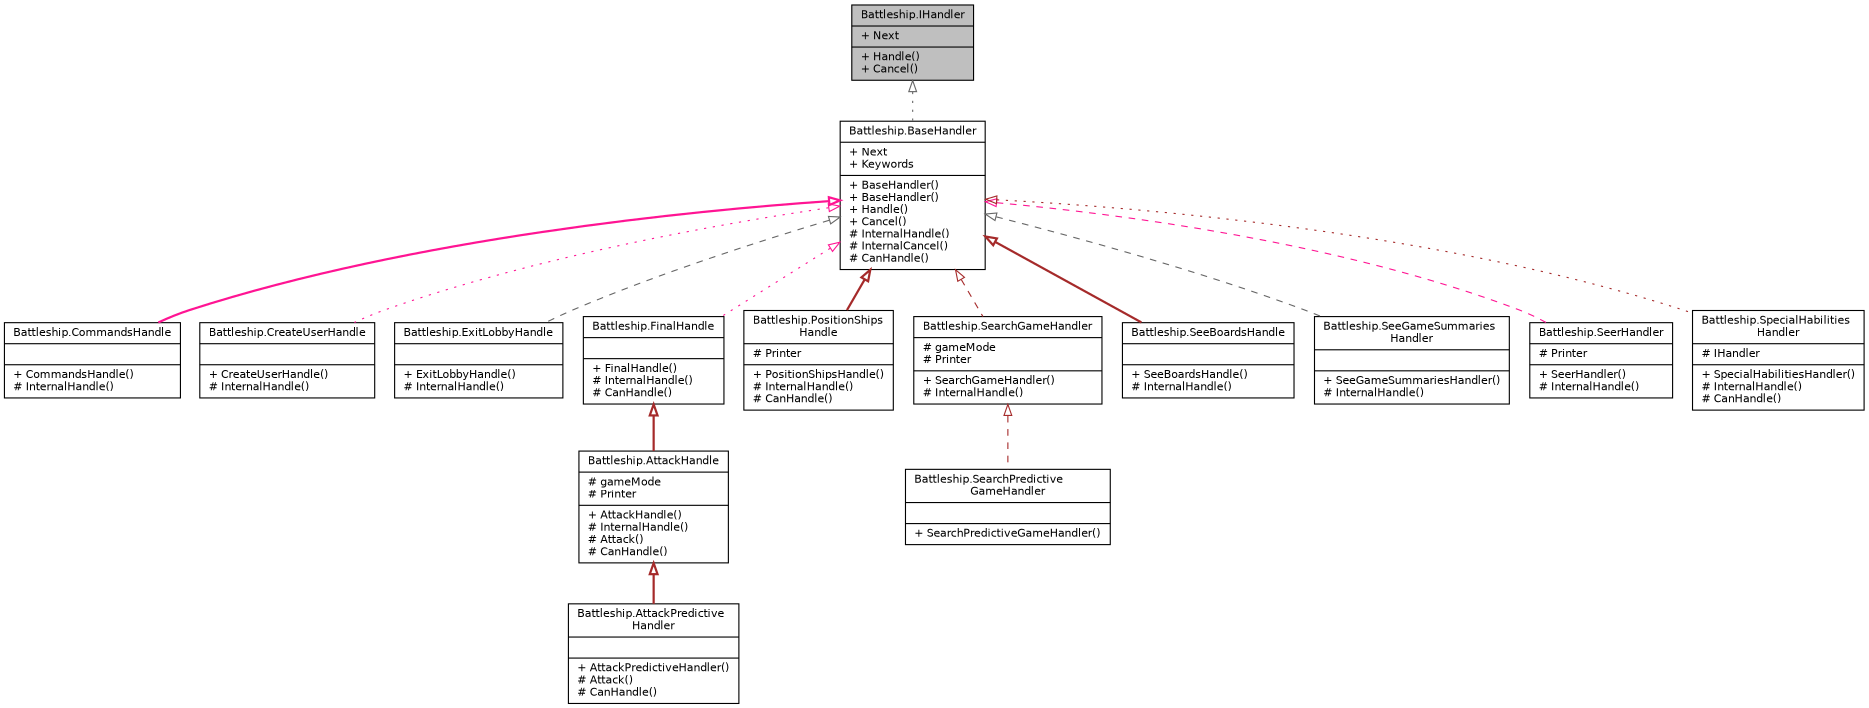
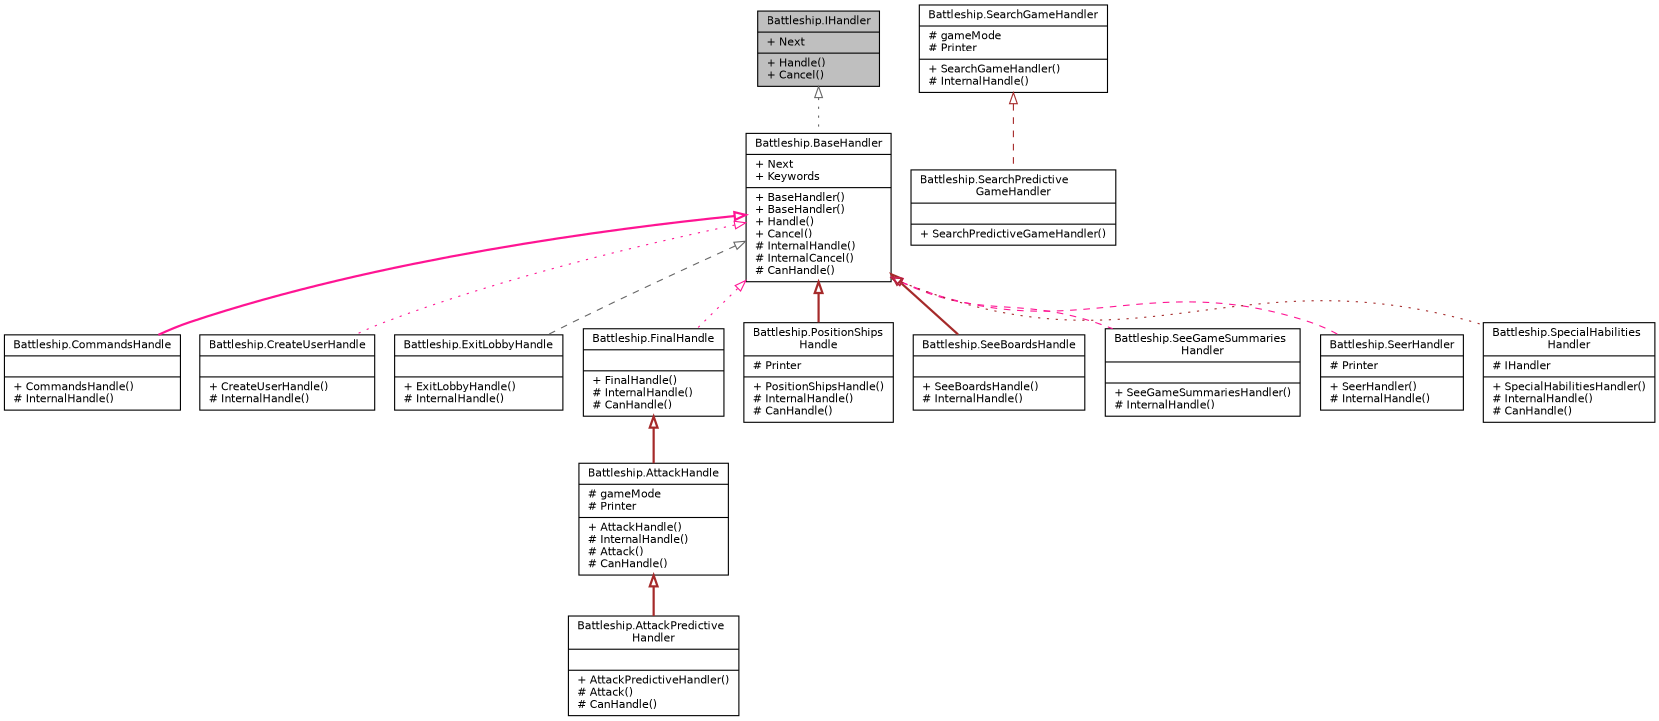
(1160, 262) -> (1007, 307)
(972, 298) -> none
